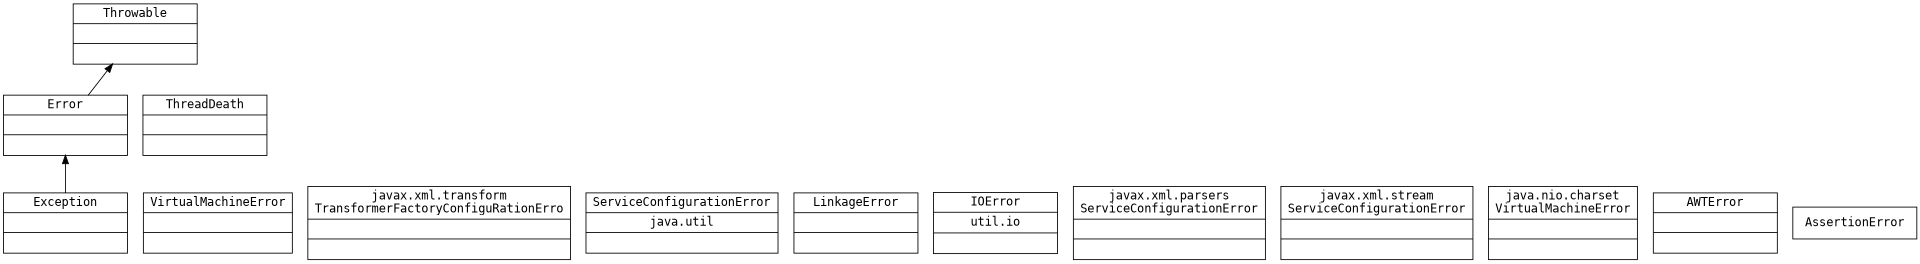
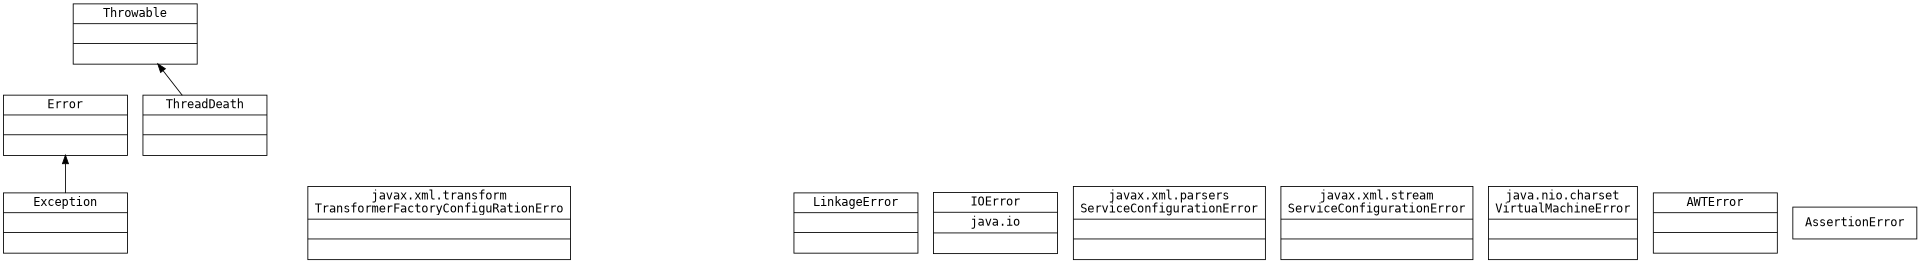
(98, 83) -> (173, 83)
(995, 222) -> (995, 222)
(218, 223) -> none
(682, 223) -> none
